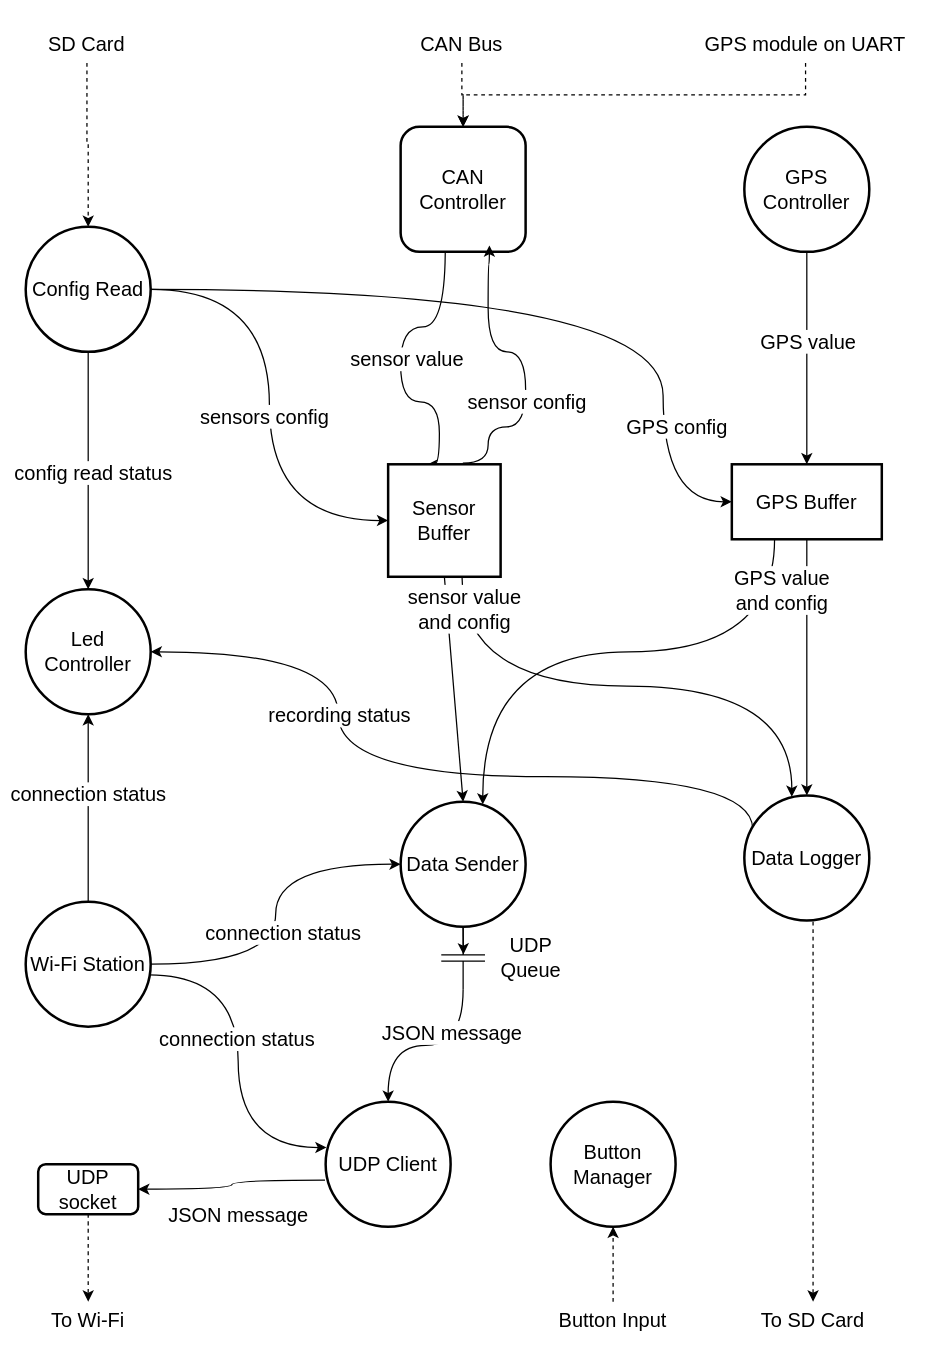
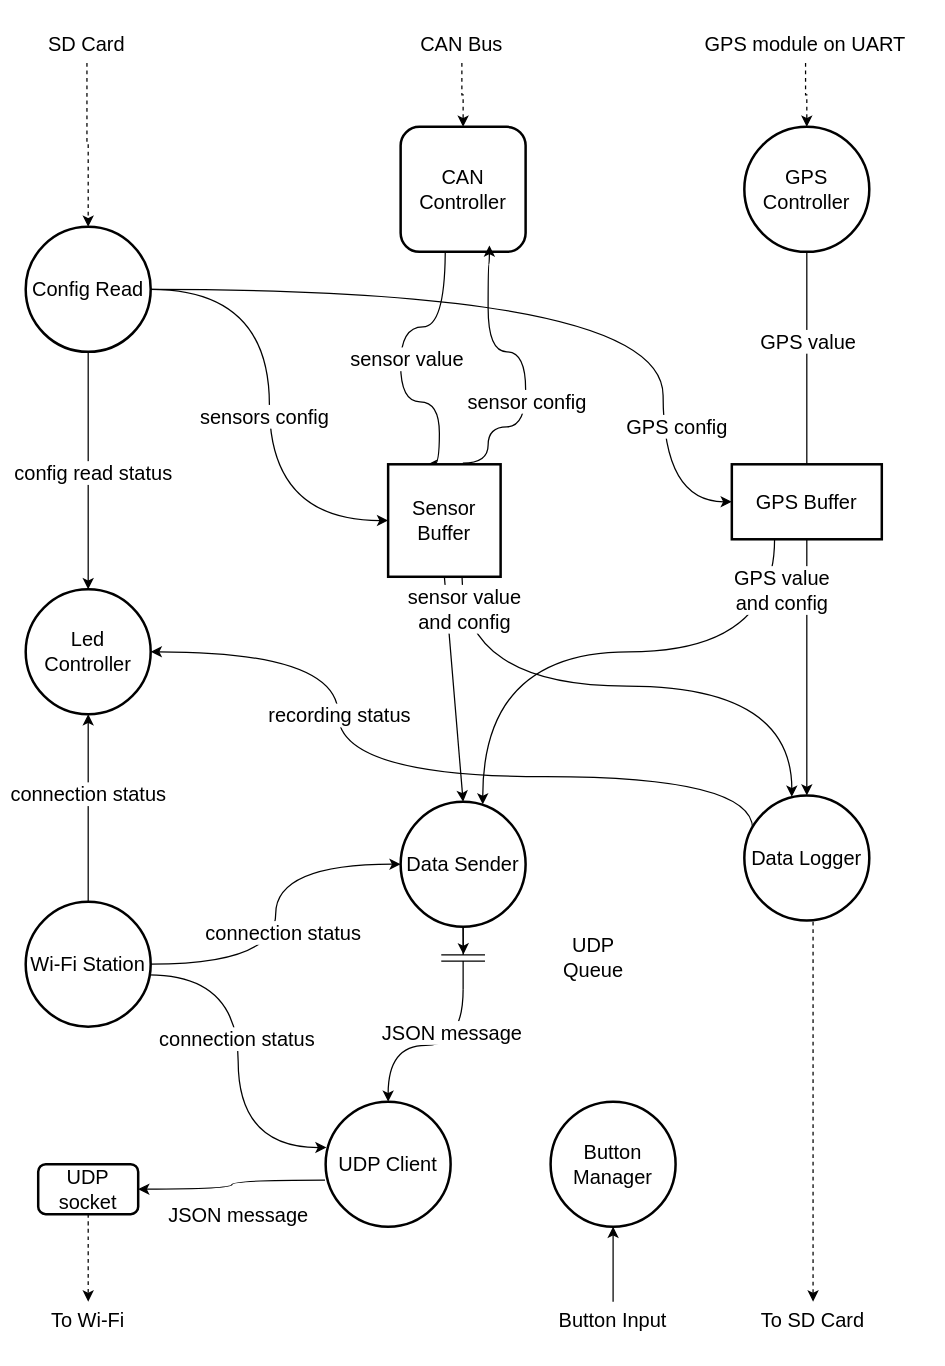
(637, 95) -> (807, 104)
(807, 454) -> (807, 457)
(530, 958) -> (593, 958)
(613, 1267) -> (613, 1267)
